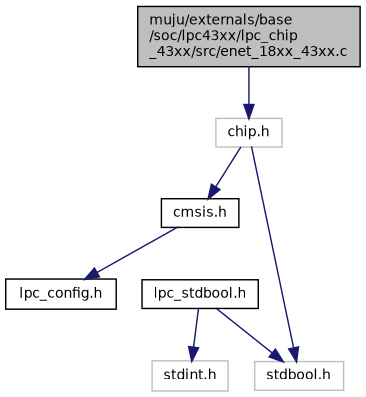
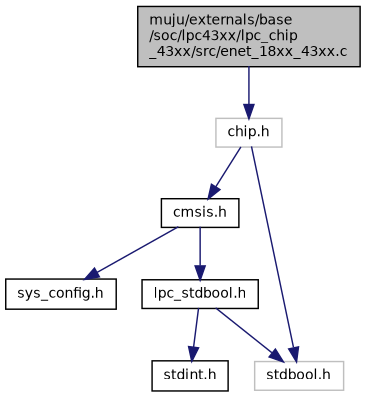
none -> (200, 246)
(61, 294) -> (61, 294)
(190, 376) -> (190, 376)
